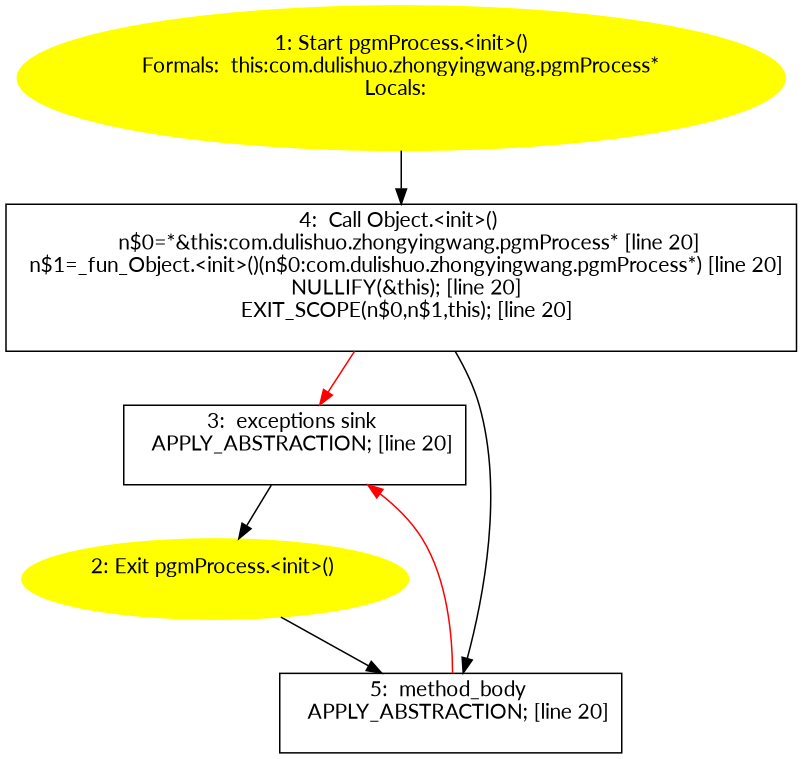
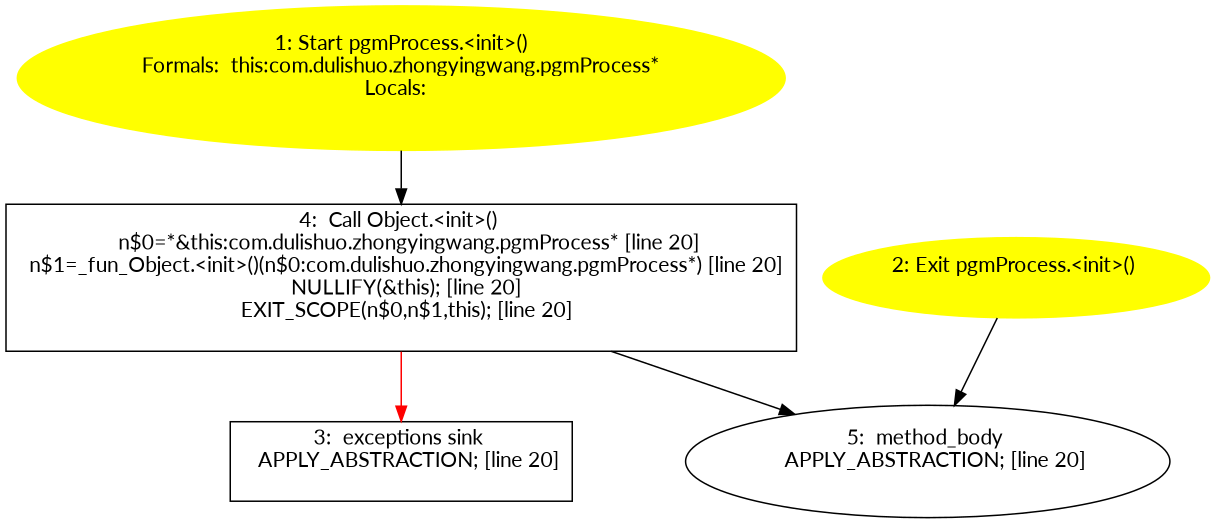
(259, 505) -> none
(438, 574) -> none
(451, 713) -> (928, 461)
